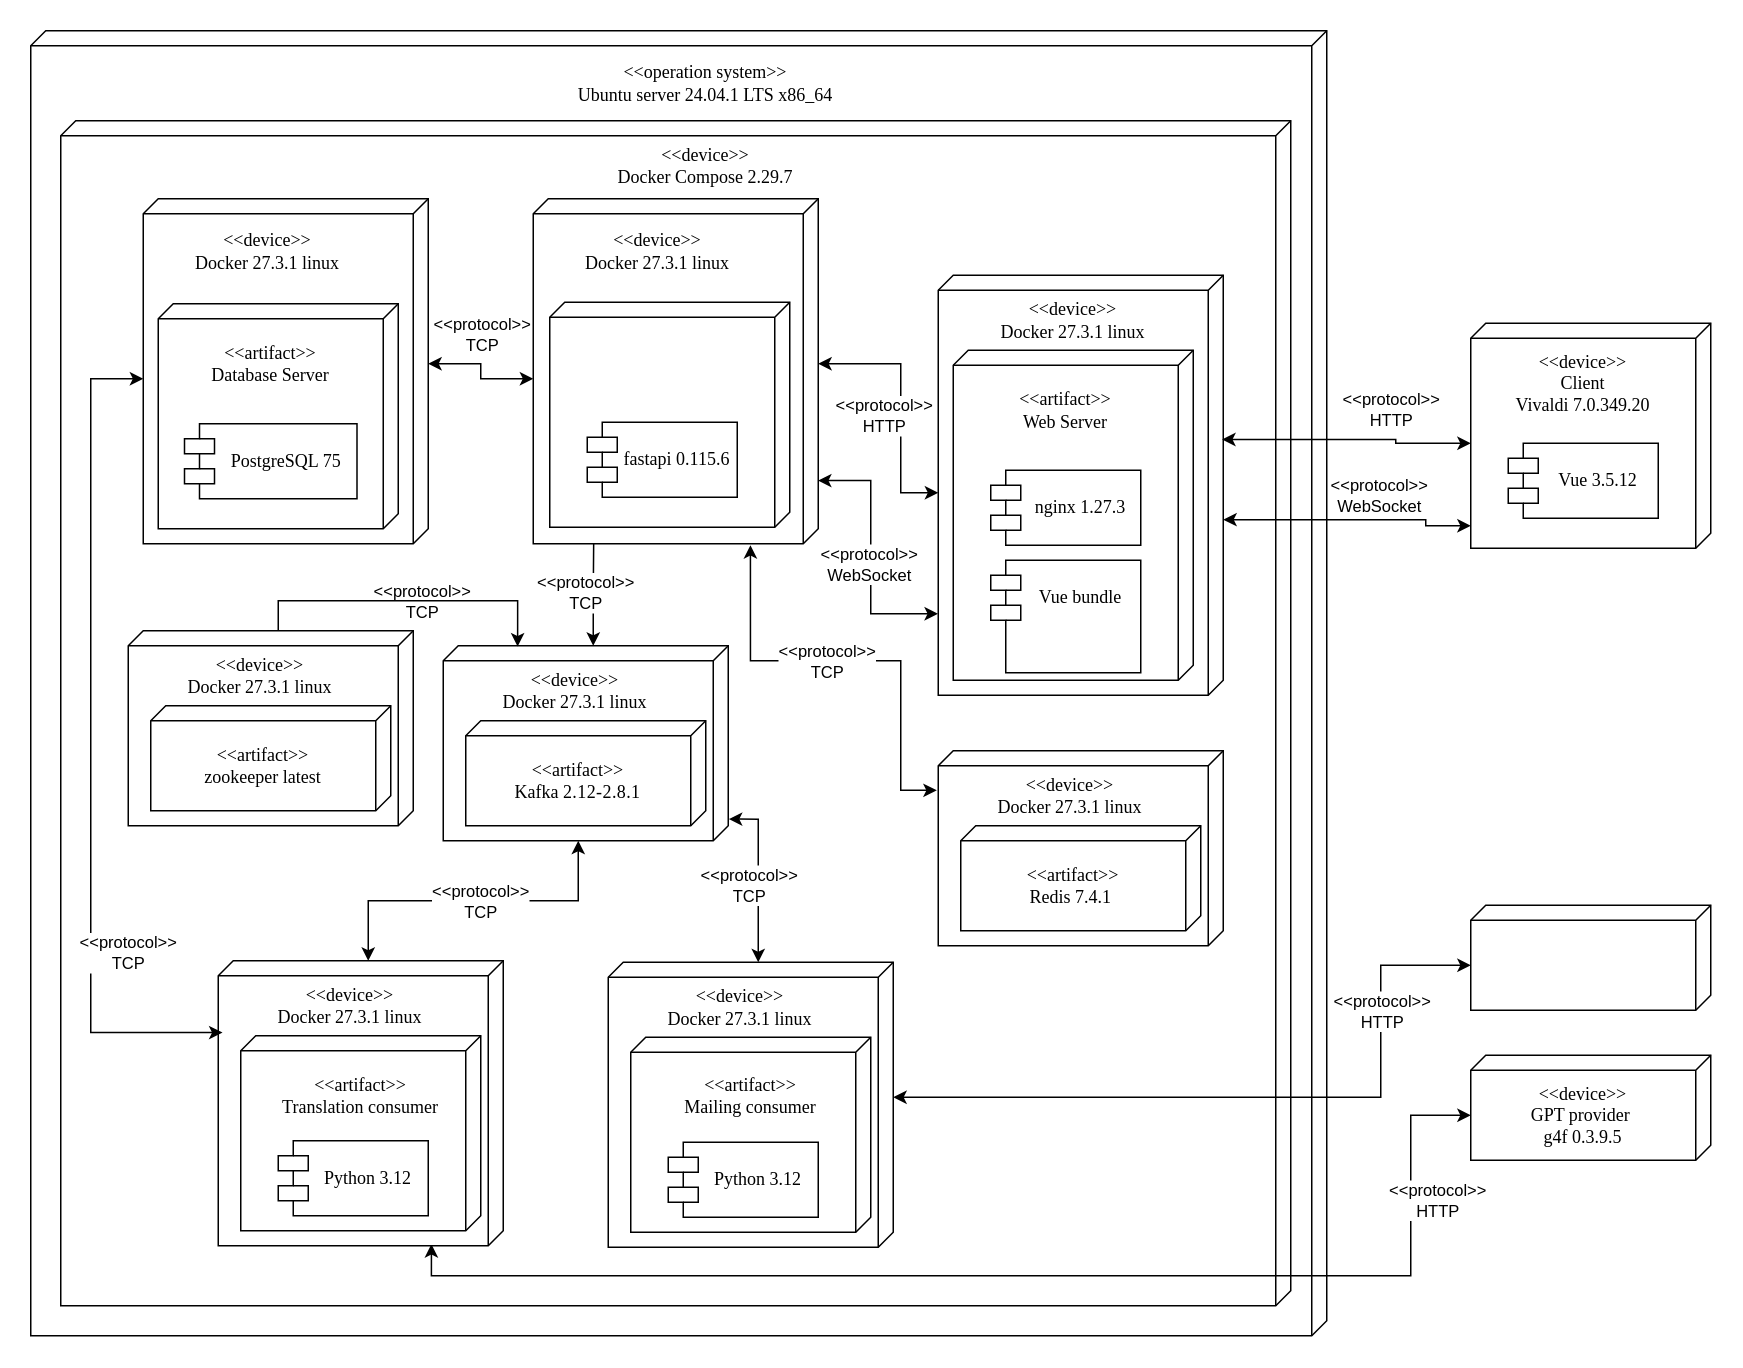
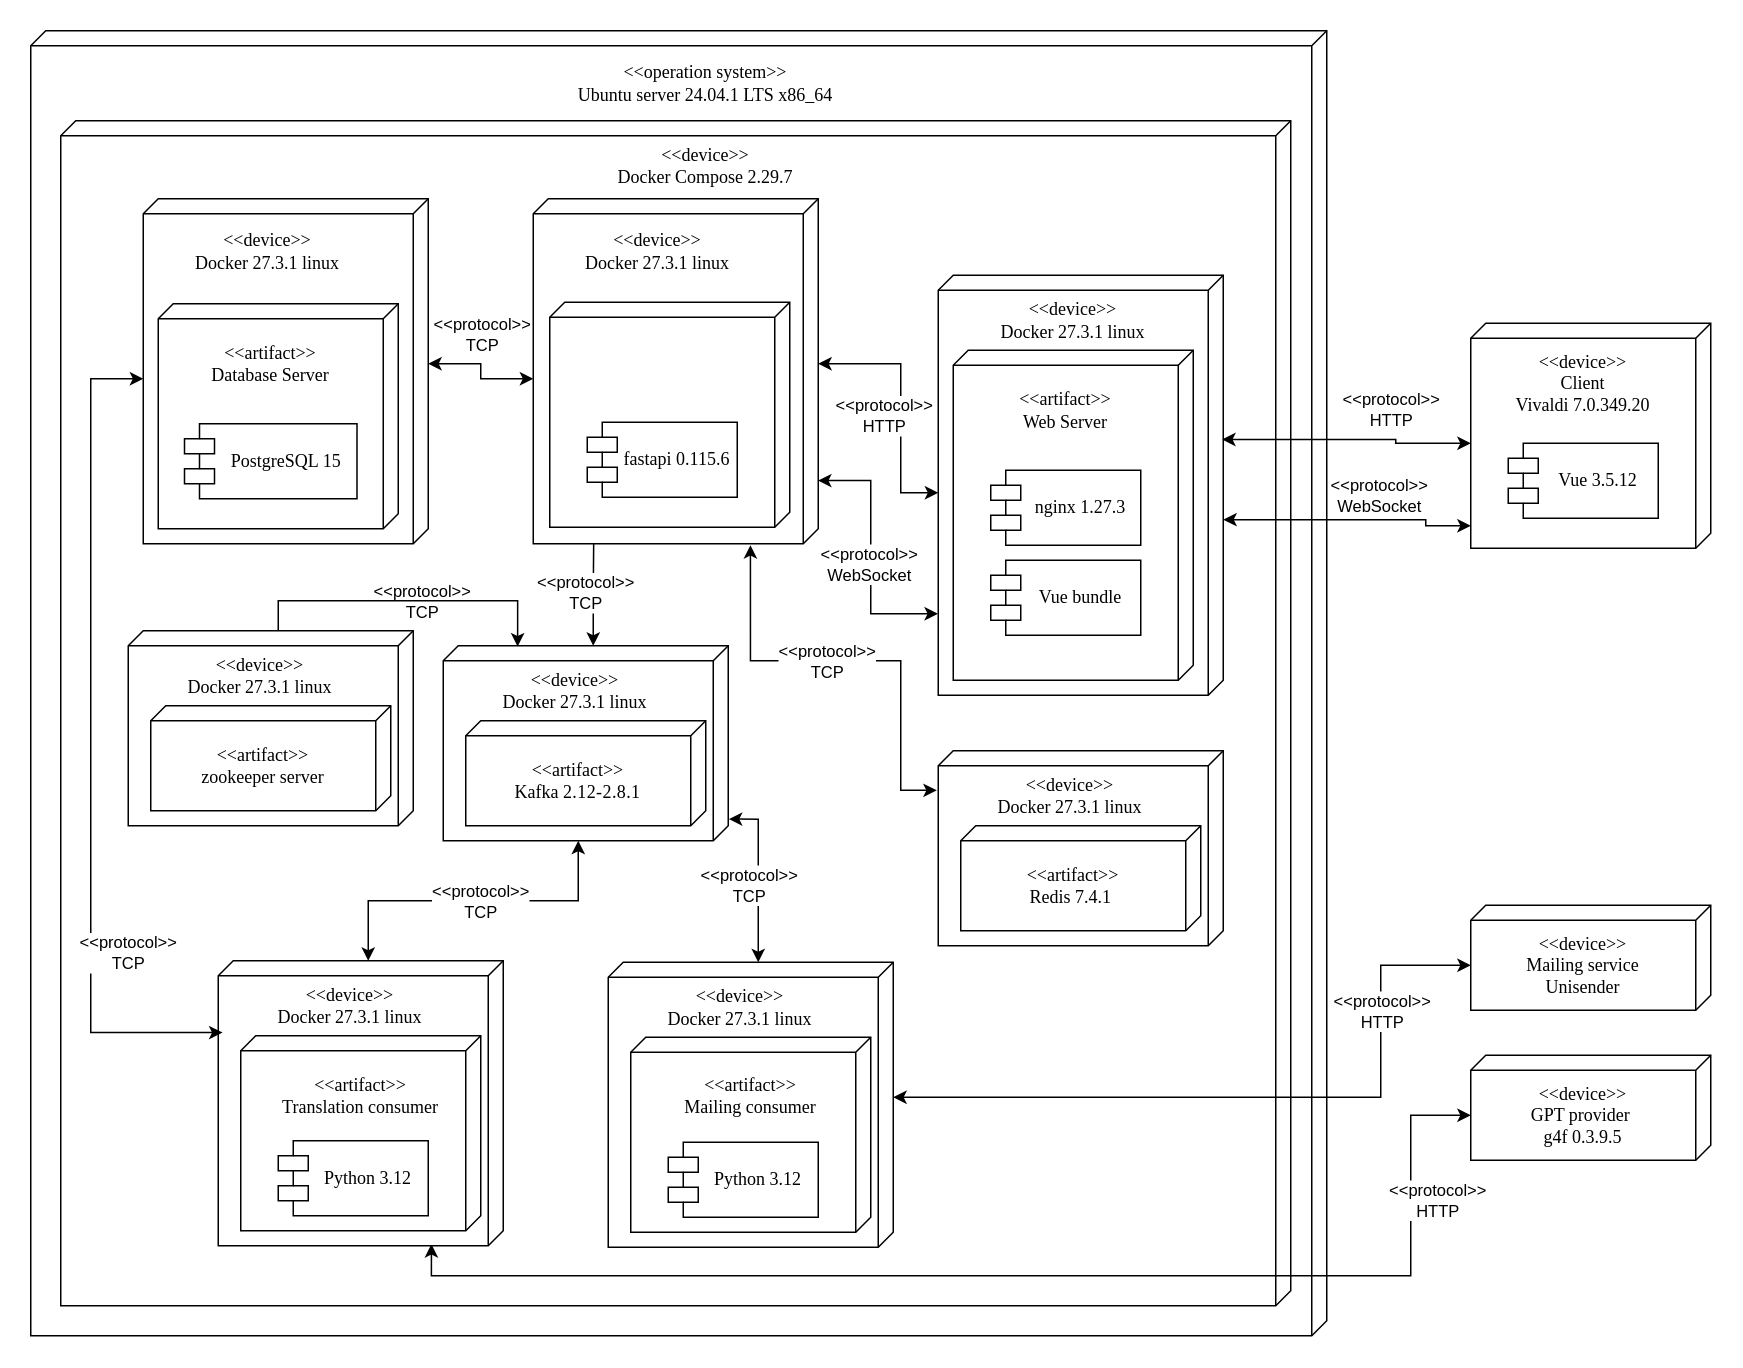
(287, 462) -> (287, 462)
(1066, 617) -> (1066, 598)
(263, 766) -> (263, 766)
none -> (1583, 965)
